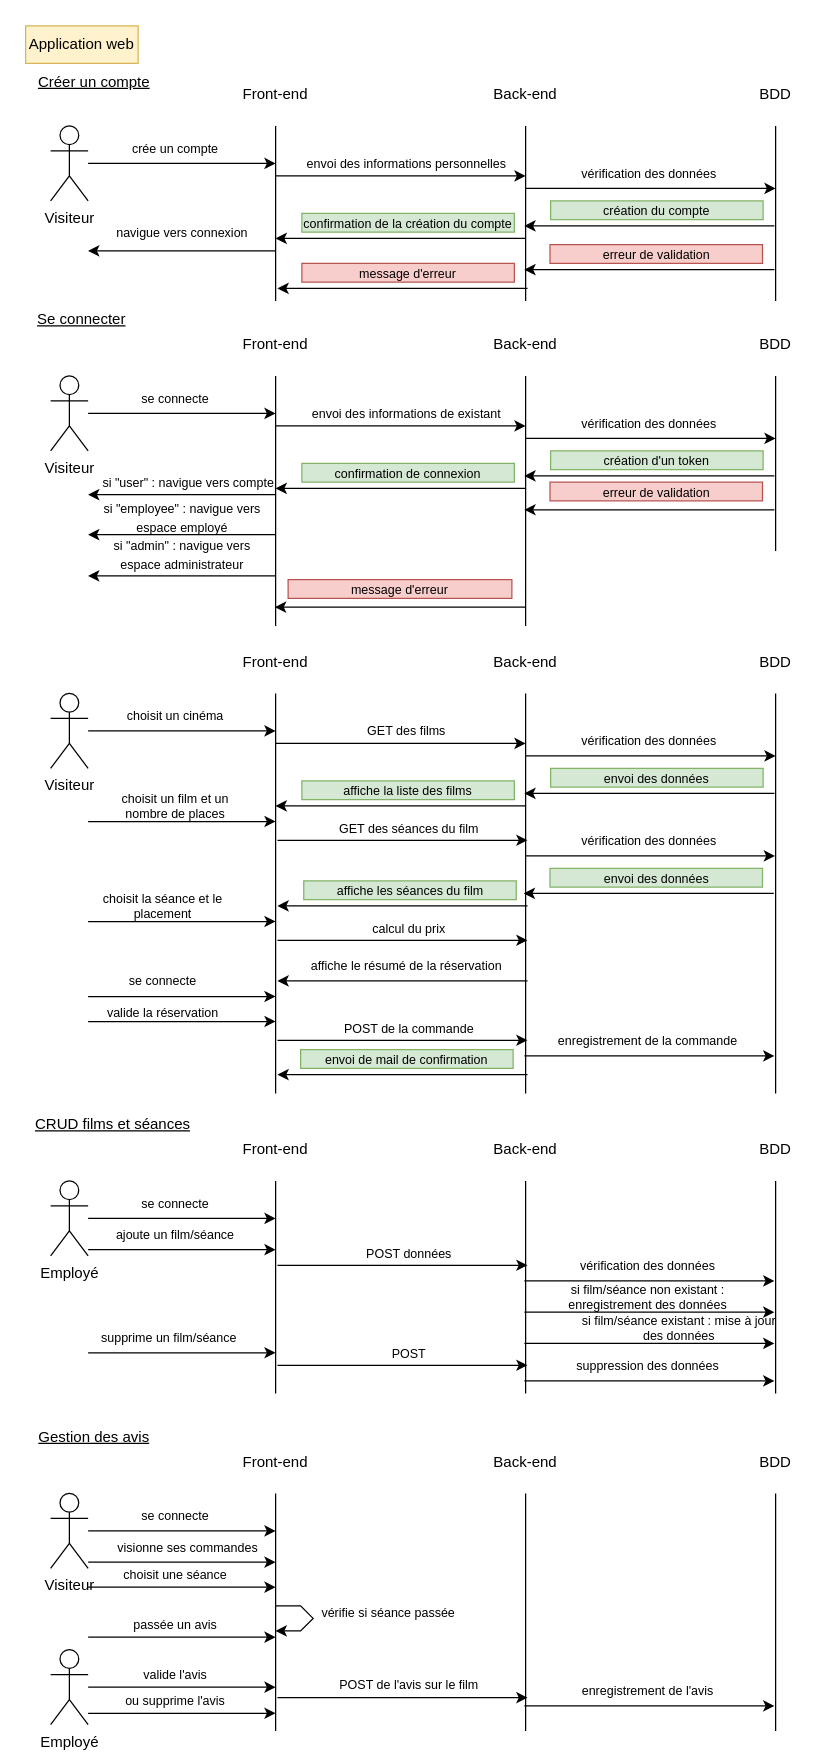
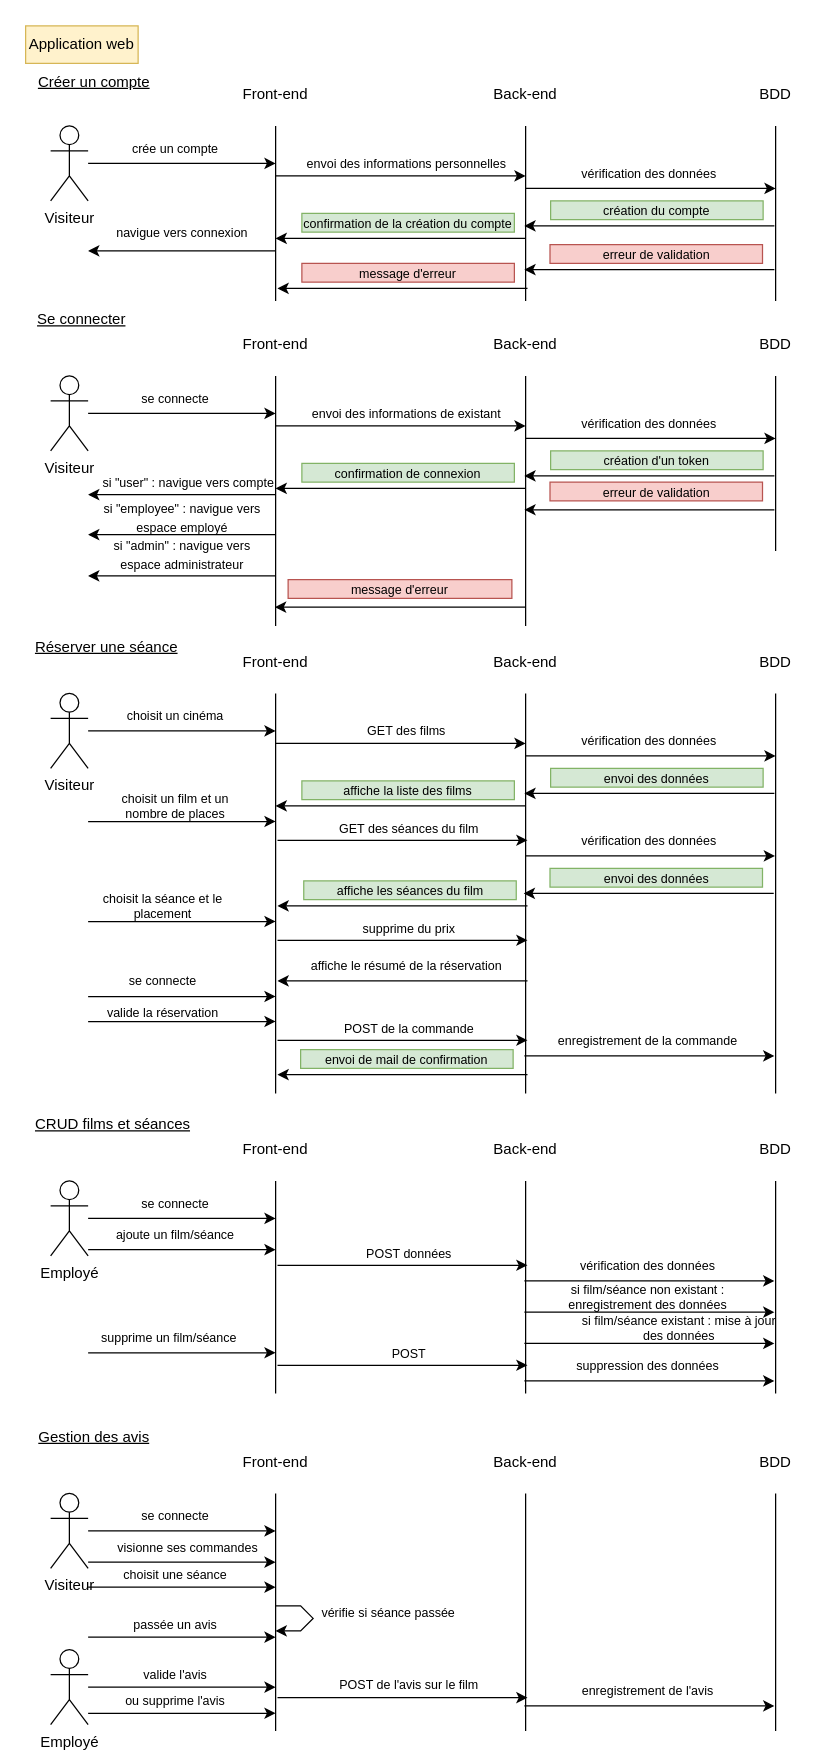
none -> (107, 647)
(409, 928) -> (409, 928)
